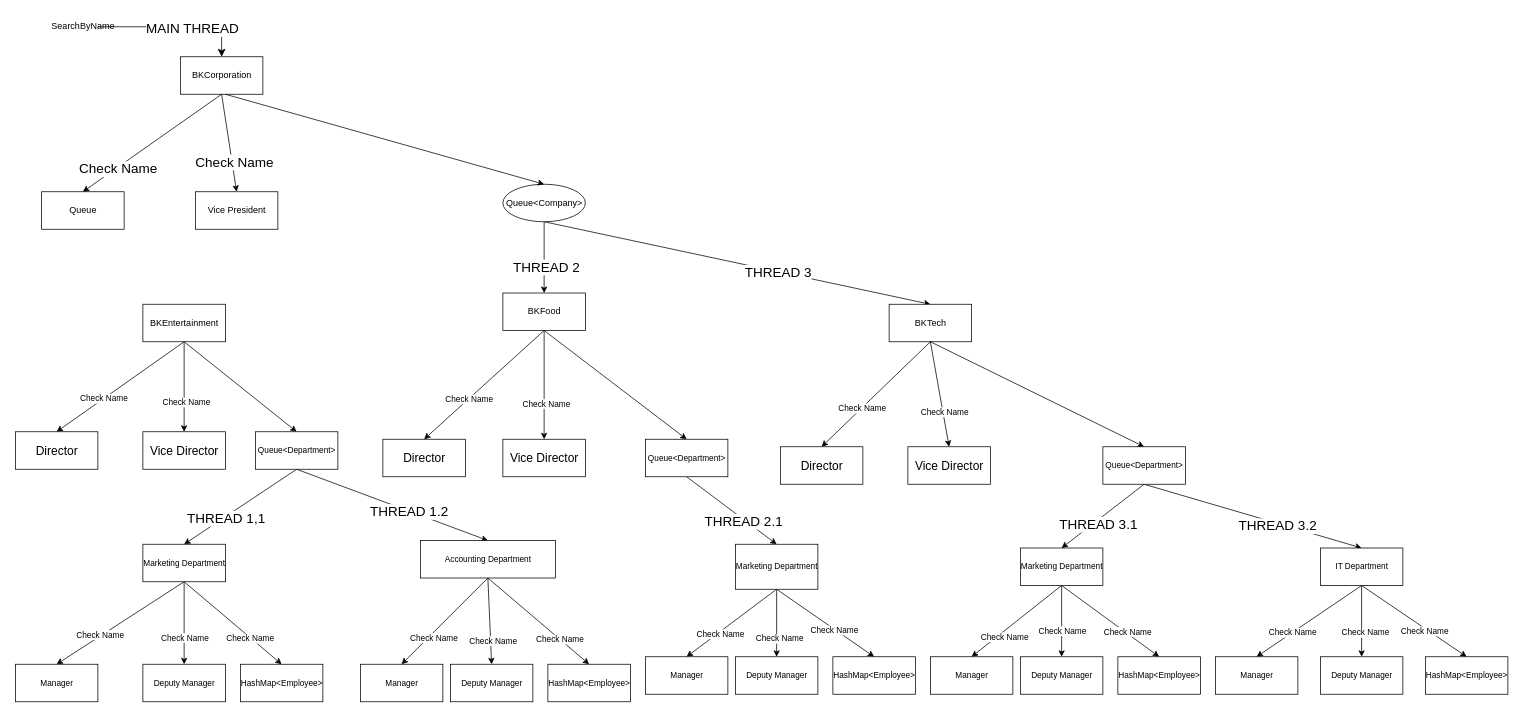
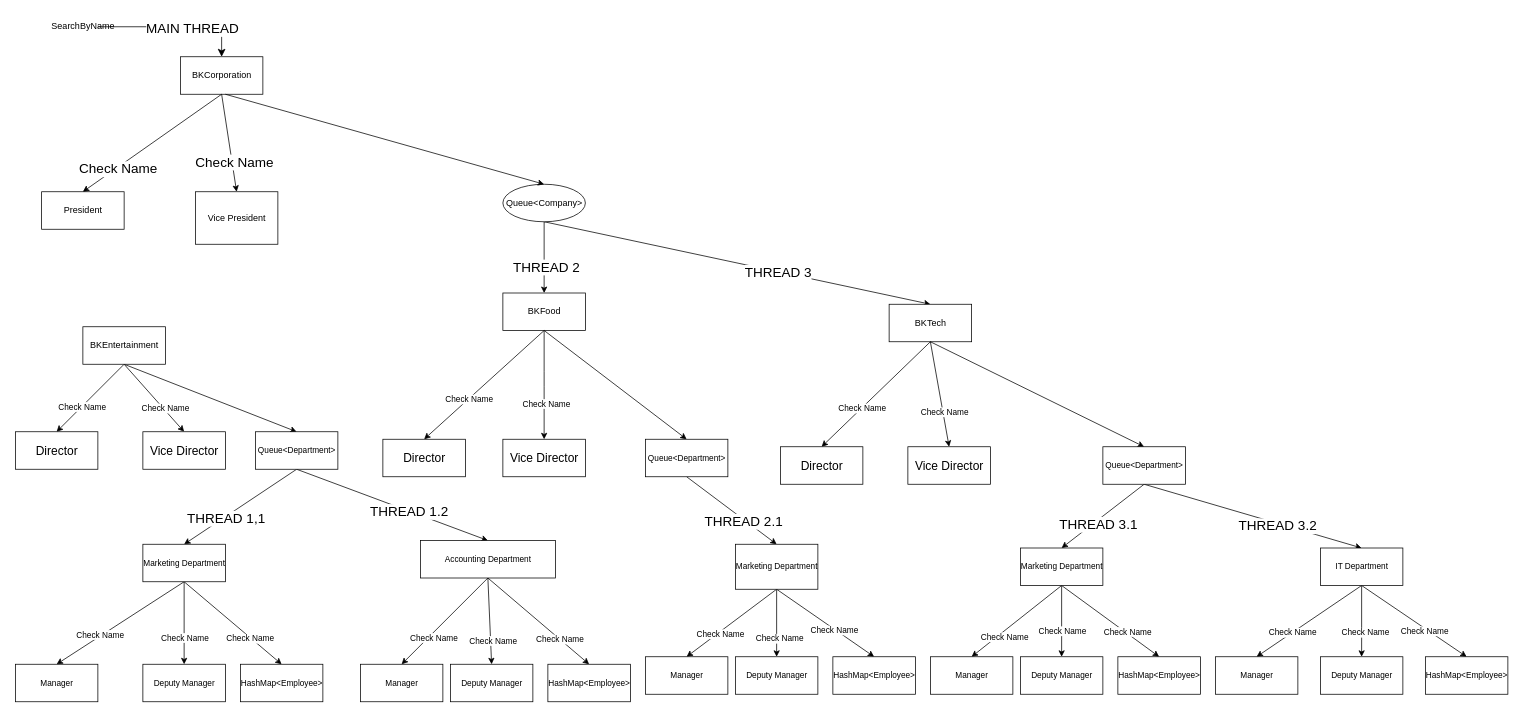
(83, 210) -> (83, 210)
(237, 210) -> (237, 218)
(184, 323) -> (124, 345)
